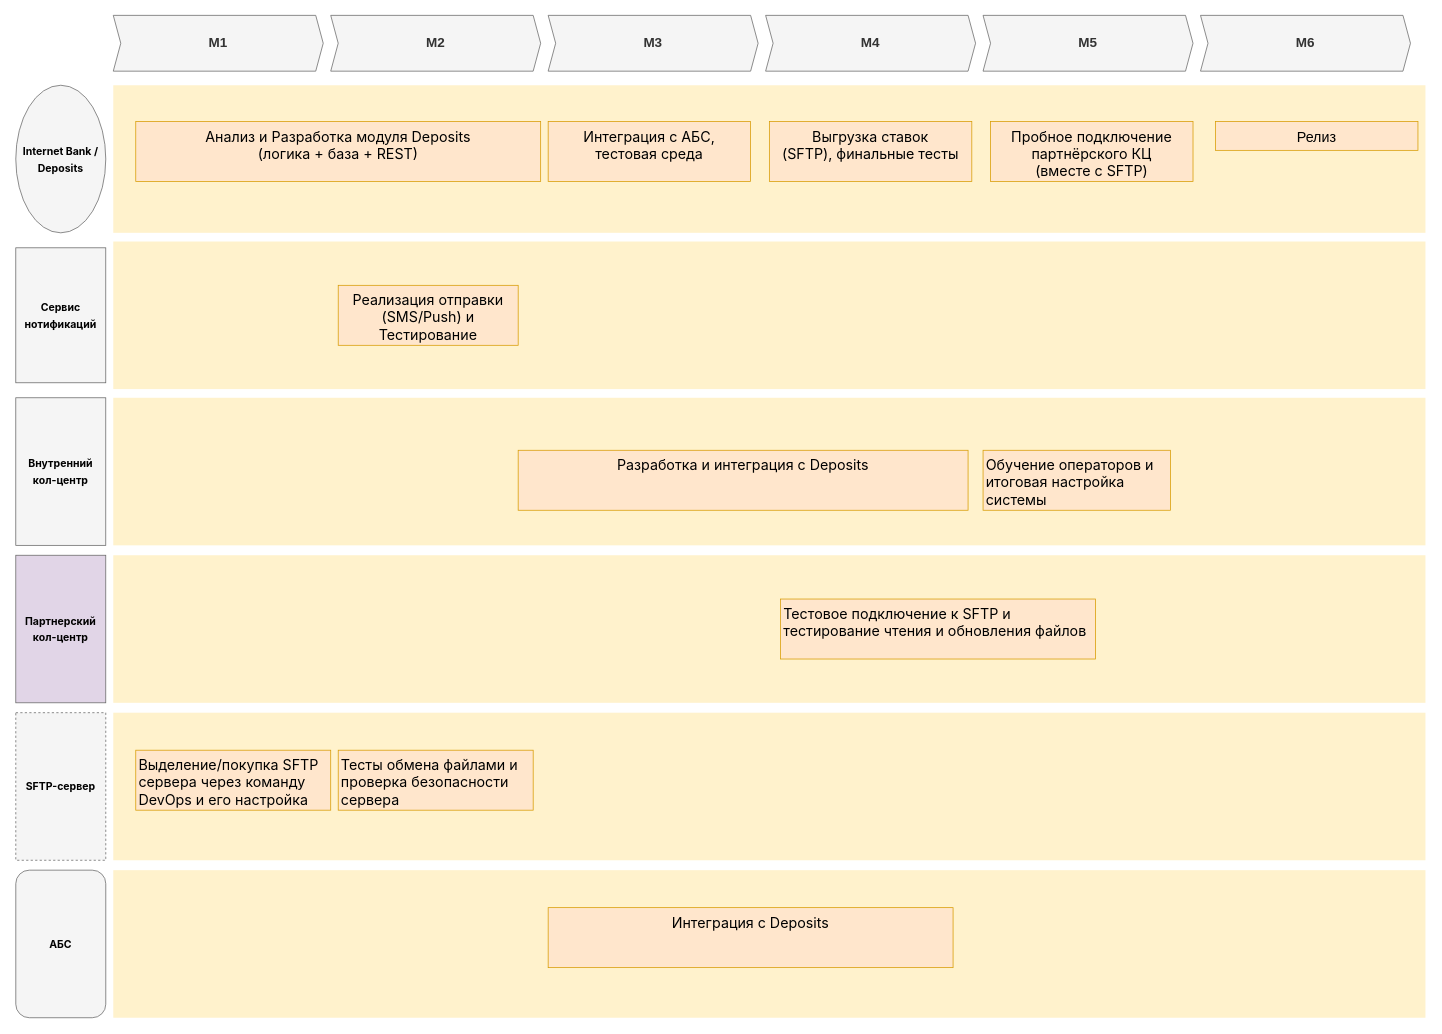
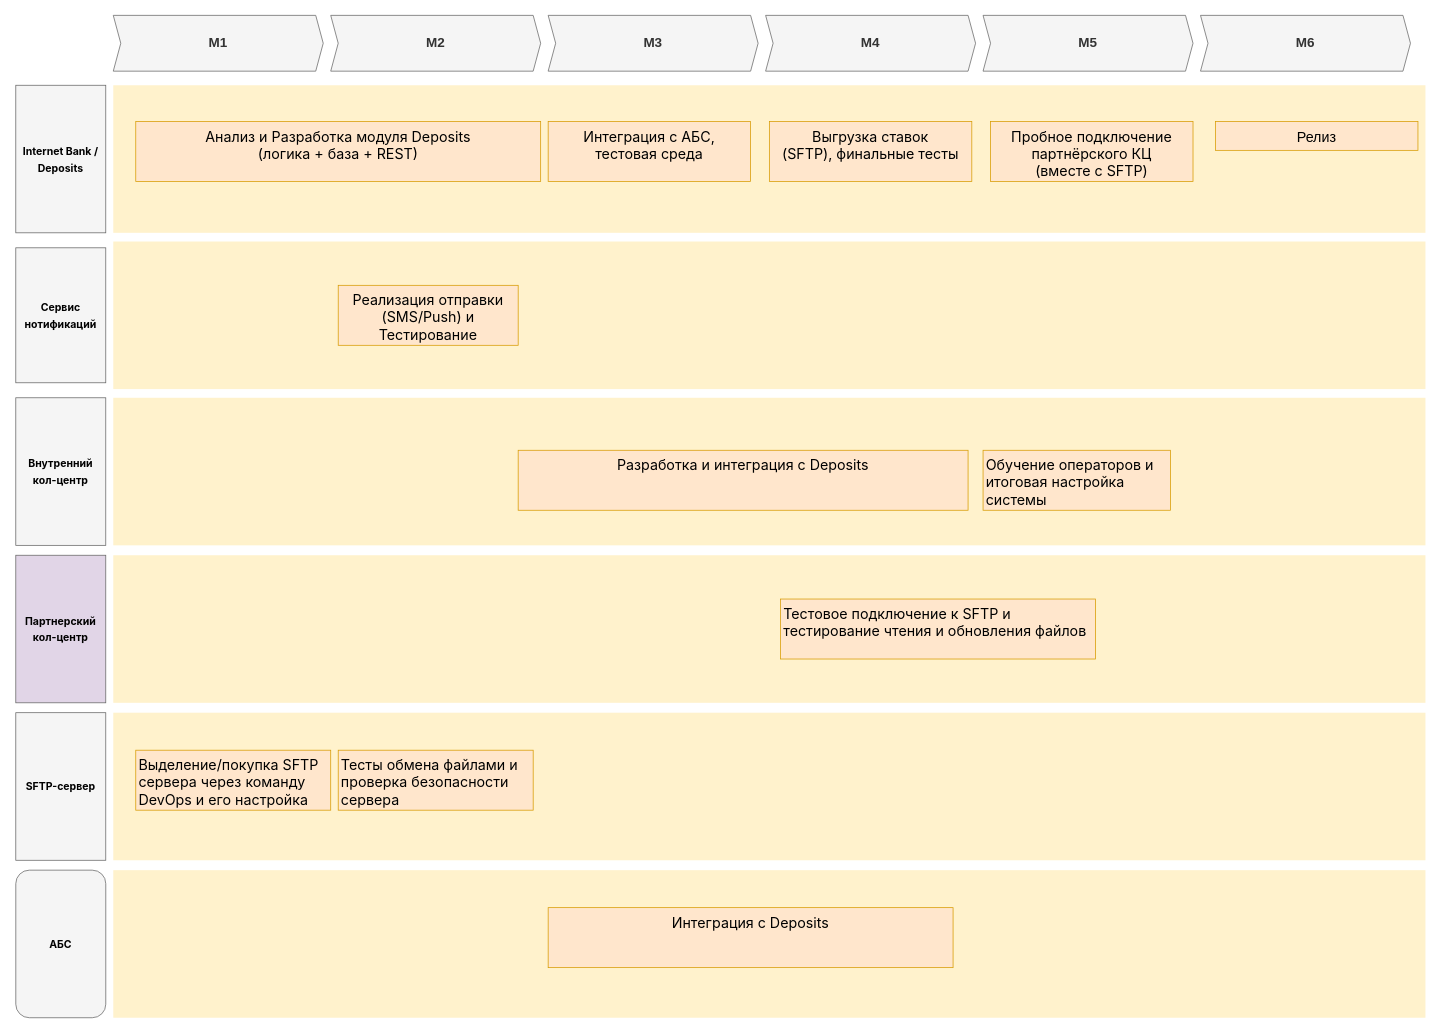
(60, 159) -> (60, 159)
(60, 787) -> (60, 787)
